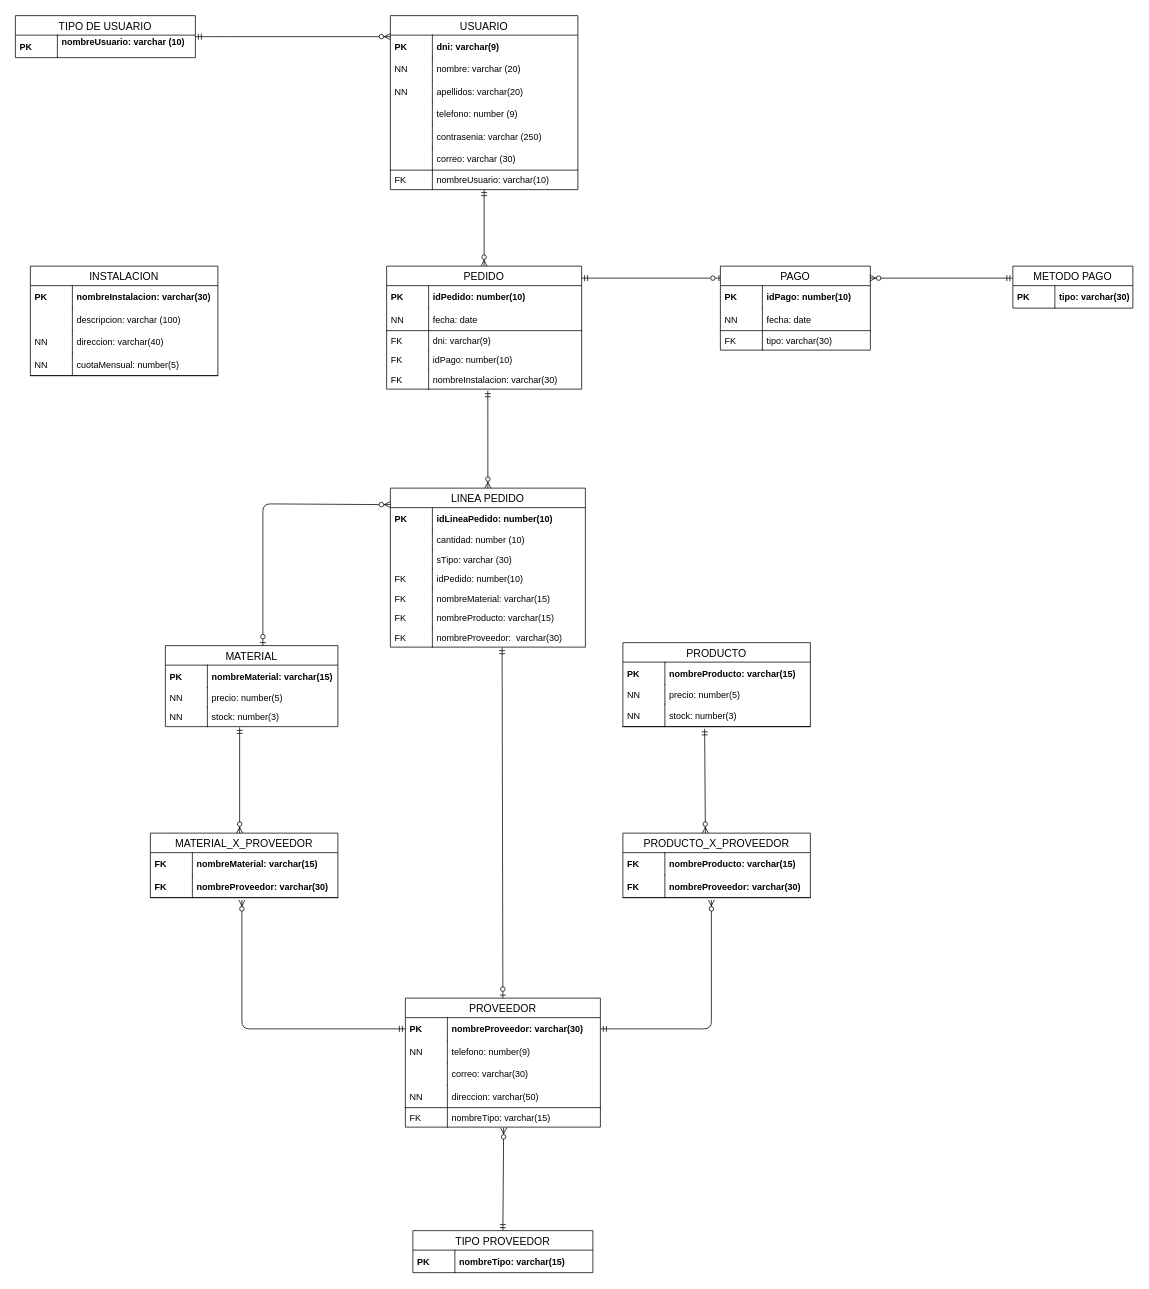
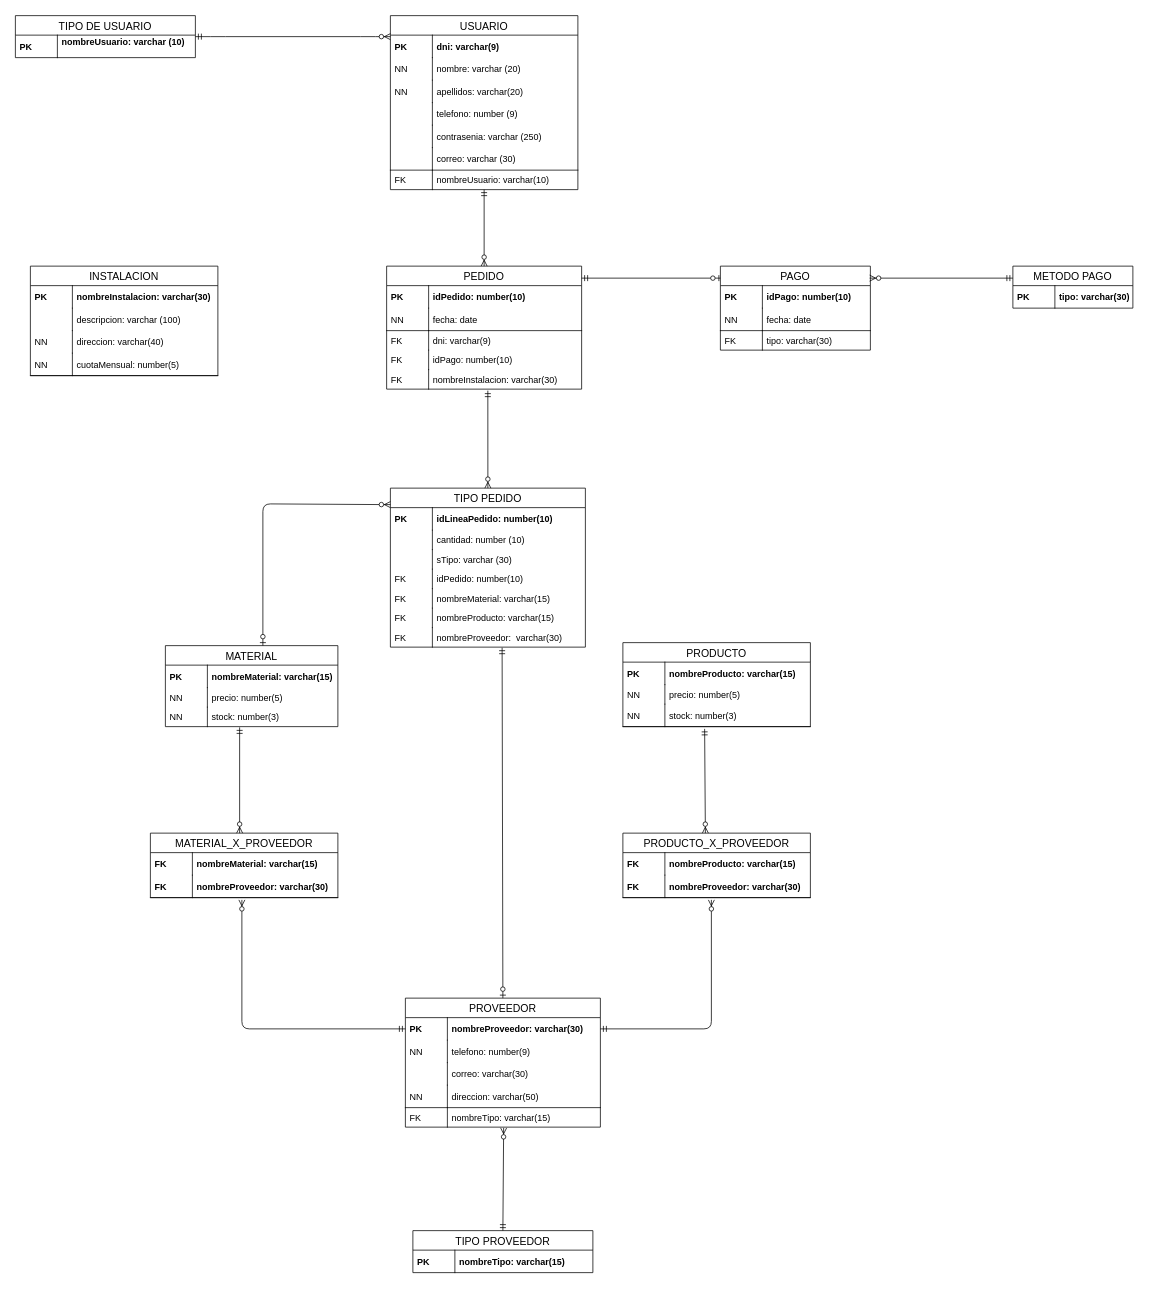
(488, 498) -> (488, 498)
